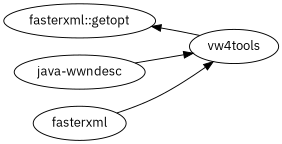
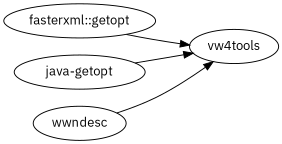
(180, 31) -> (153, 39)
(80, 72) -> (80, 72)
(80, 123) -> (80, 123)
